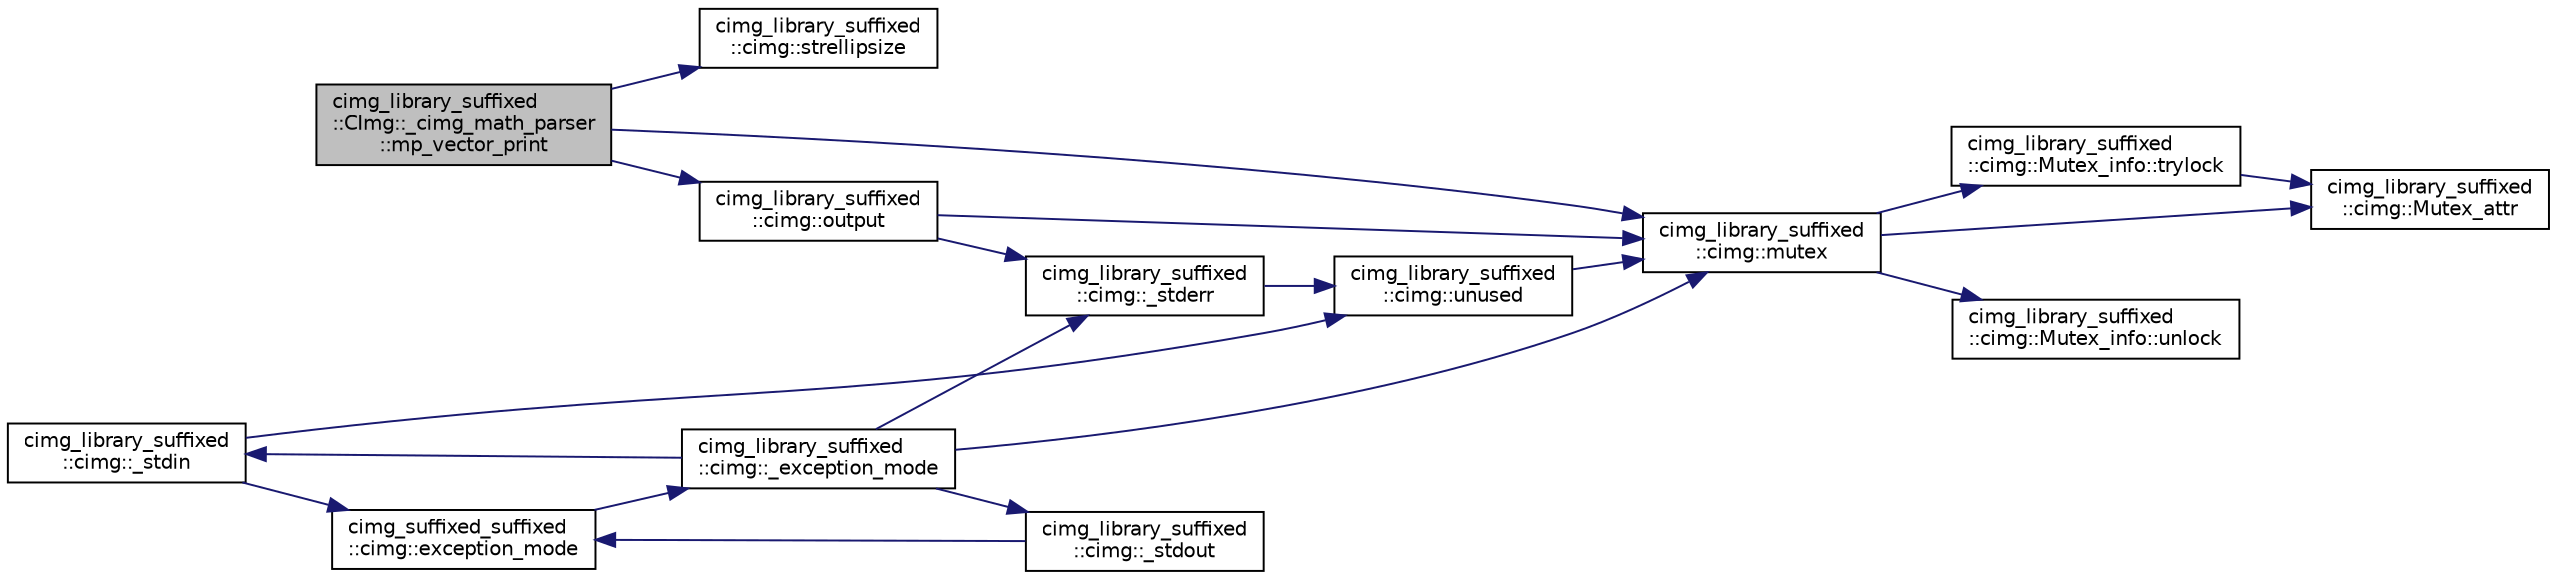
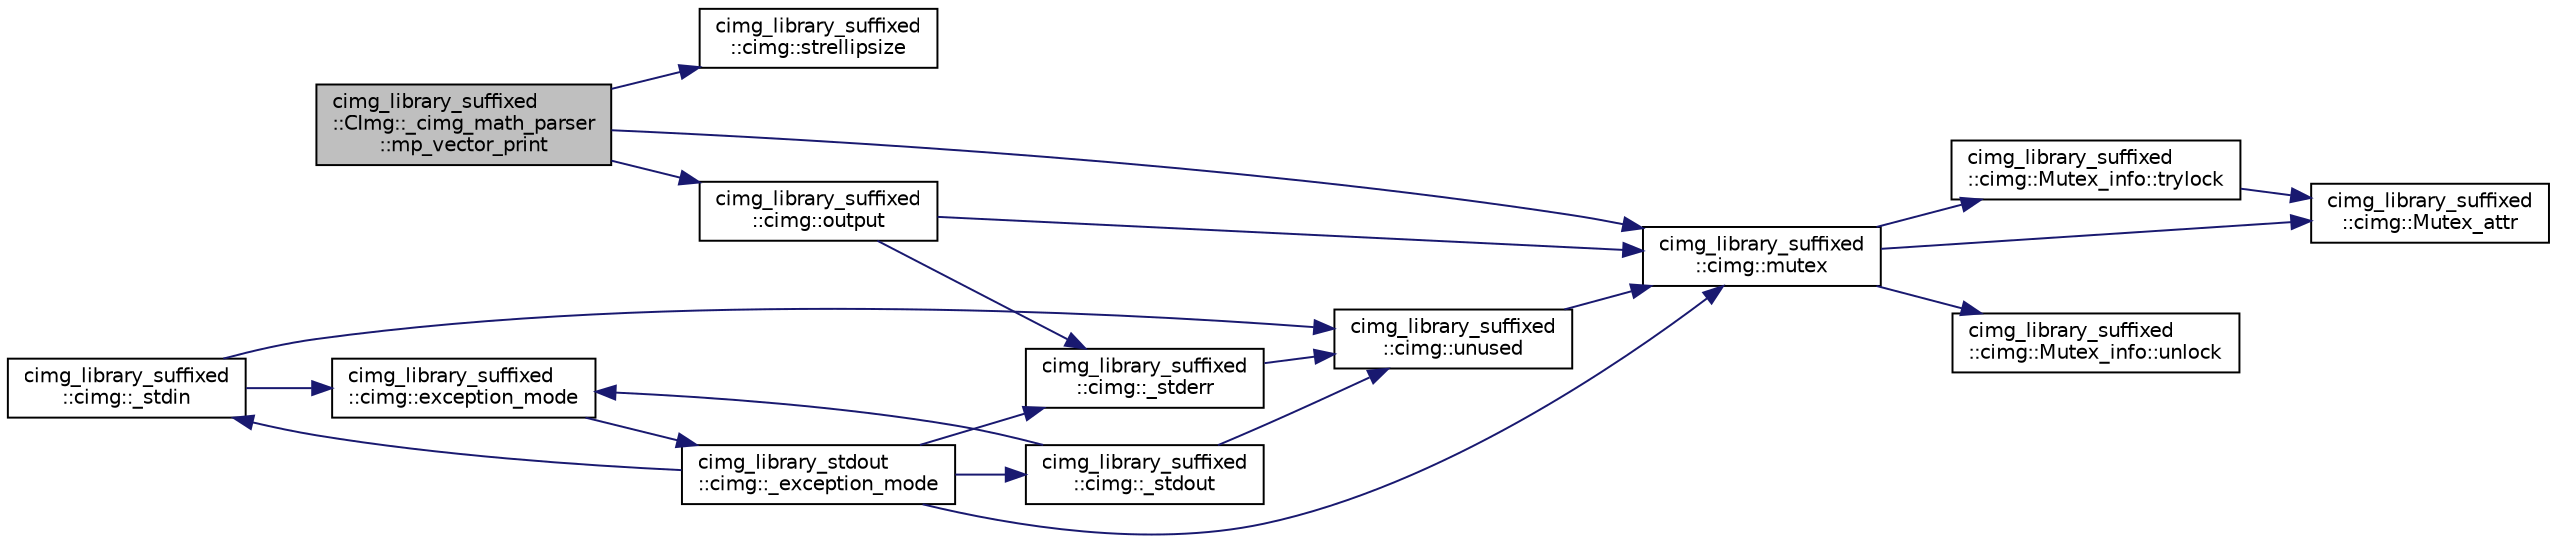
none -> (1294, 412)
(819, 459) -> (819, 475)
(464, 539) -> (464, 388)
